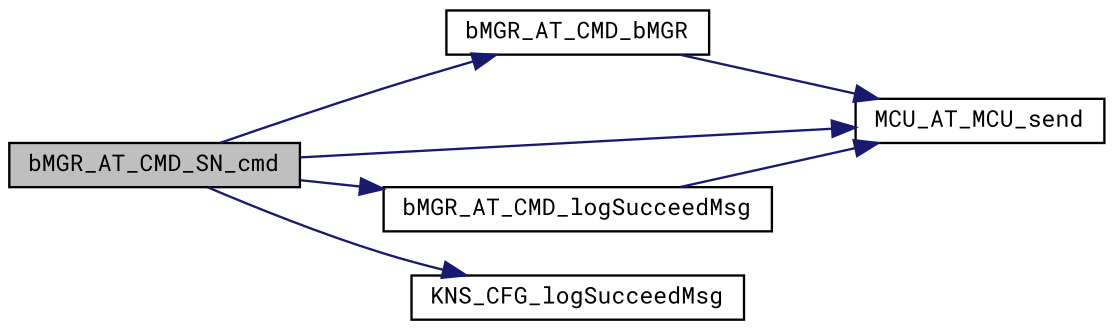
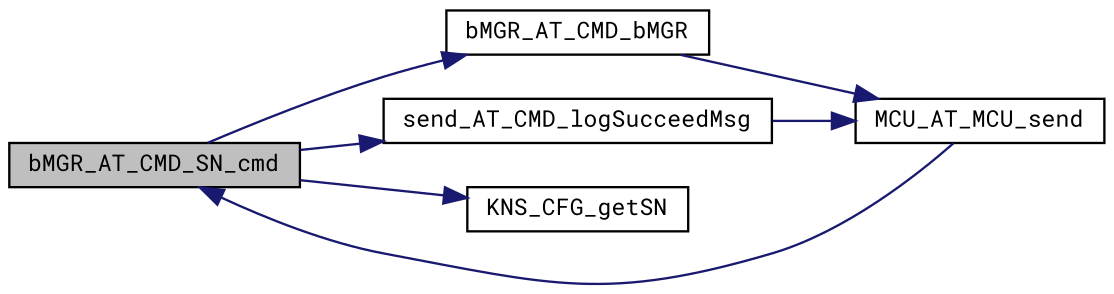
(566, 143) -> (599, 283)
(578, 209) -> (578, 121)
(578, 298) -> (578, 209)
